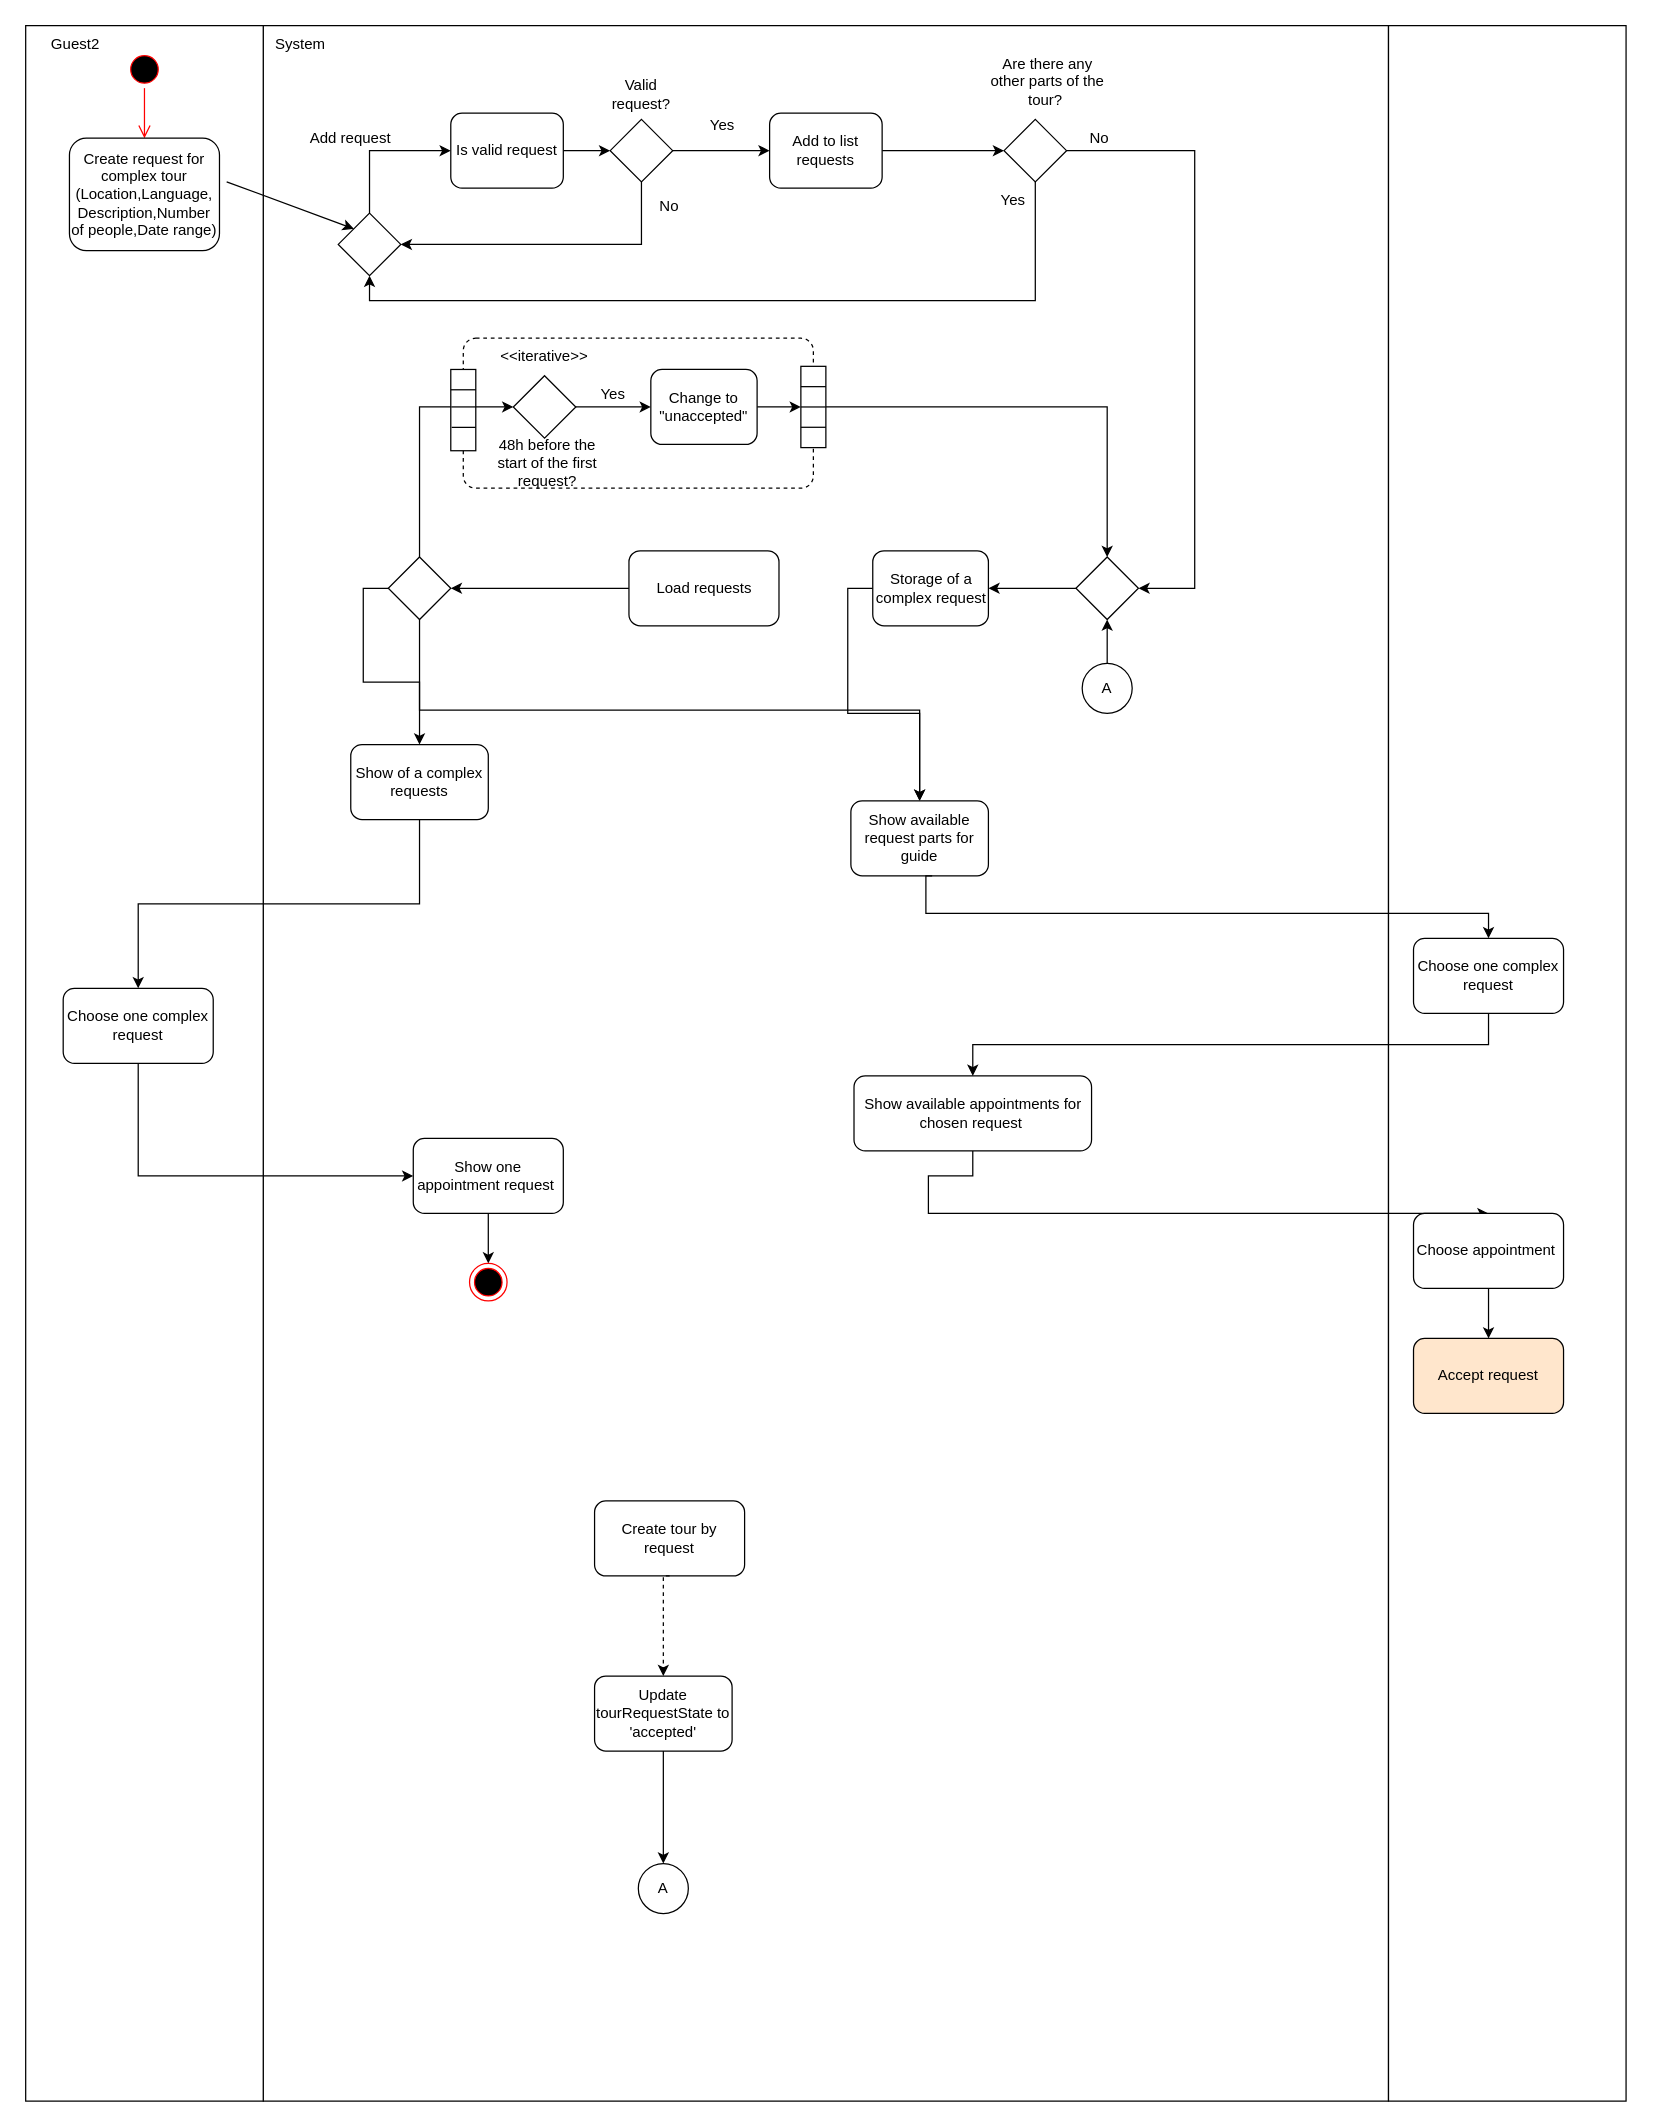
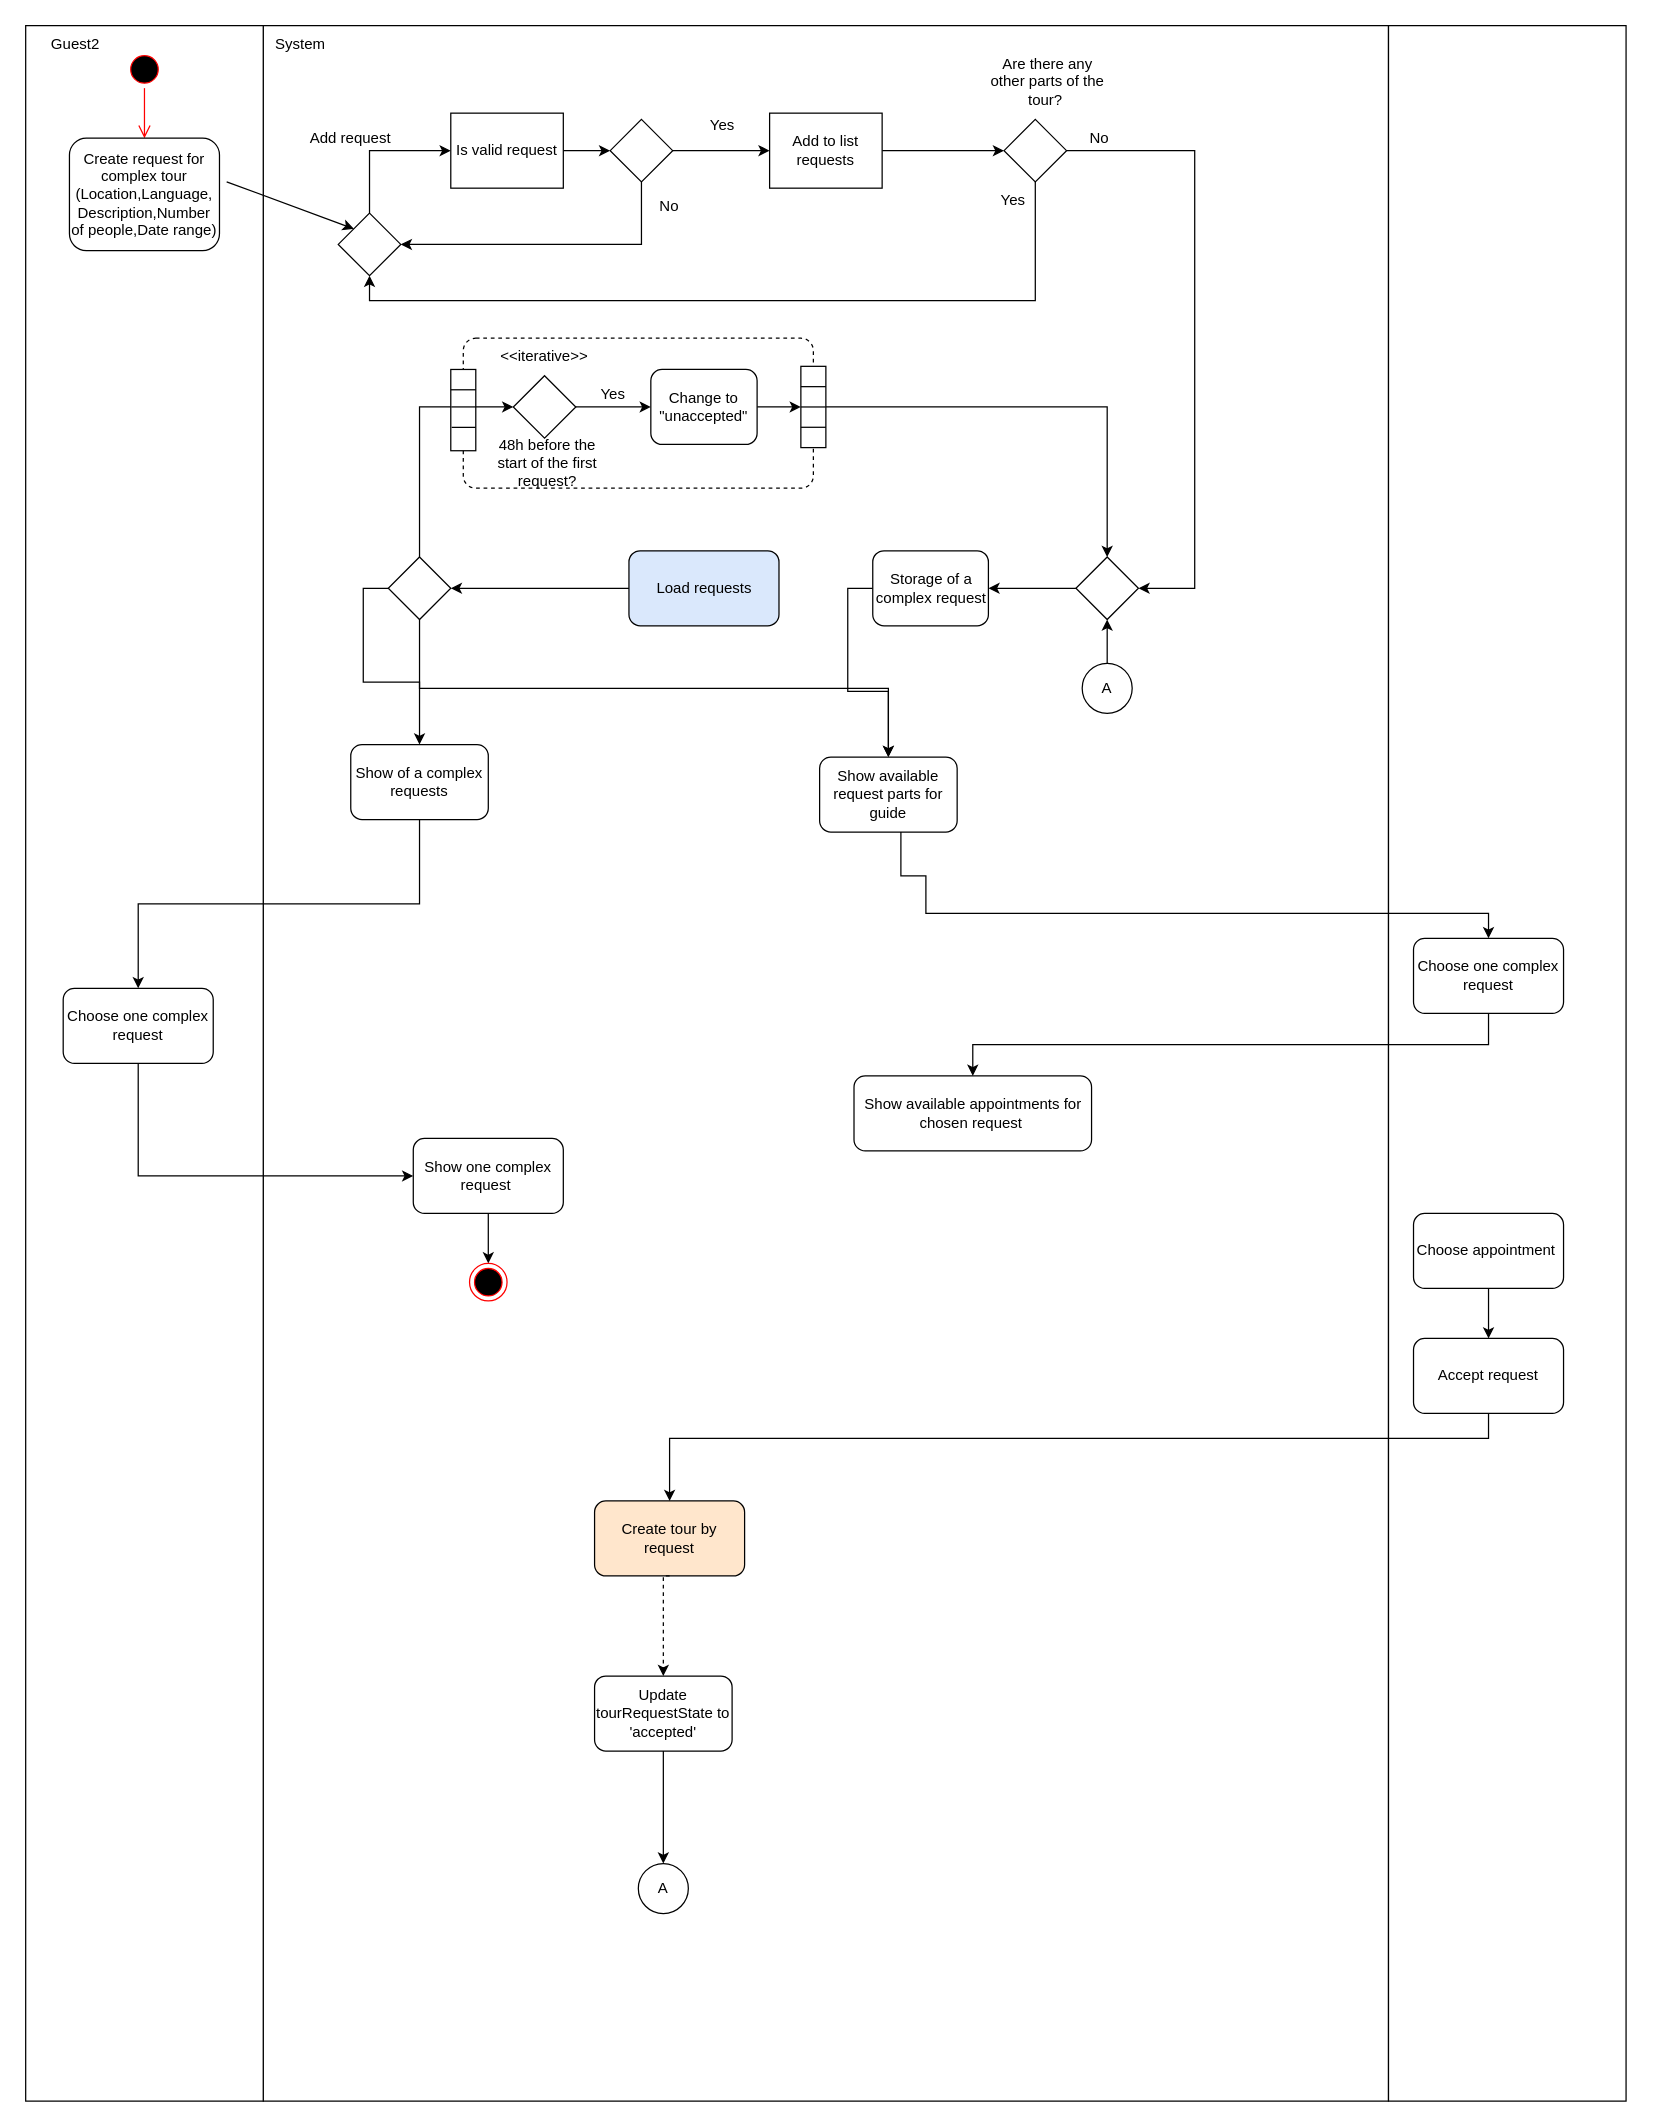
(641, 94) -> none
(507, 151) -> (507, 151)
(826, 151) -> (826, 151)
(704, 588) -> (704, 588)
(919, 838) -> (888, 794)
(488, 1176) -> (488, 1176)
(1121, 1213) -> none
(1488, 1376) -> (1488, 1376)
none -> (1065, 1438)
(669, 1538) -> (669, 1538)
